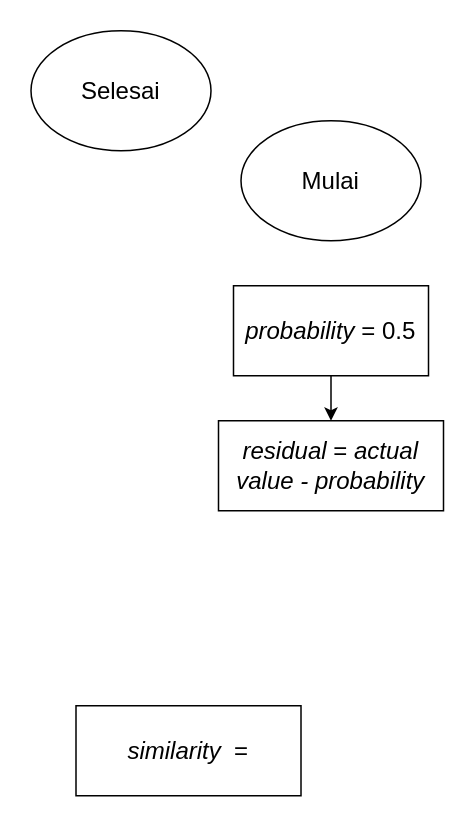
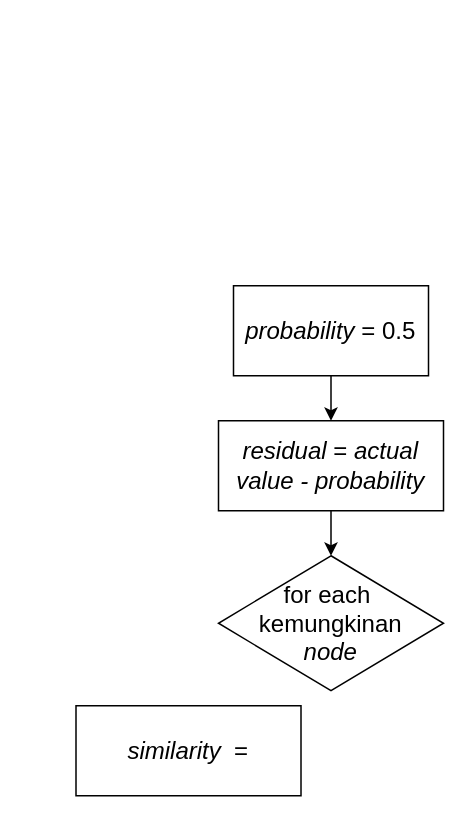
(121, 91) -> none
(331, 181) -> none
none -> (331, 528)
none -> (331, 623)
